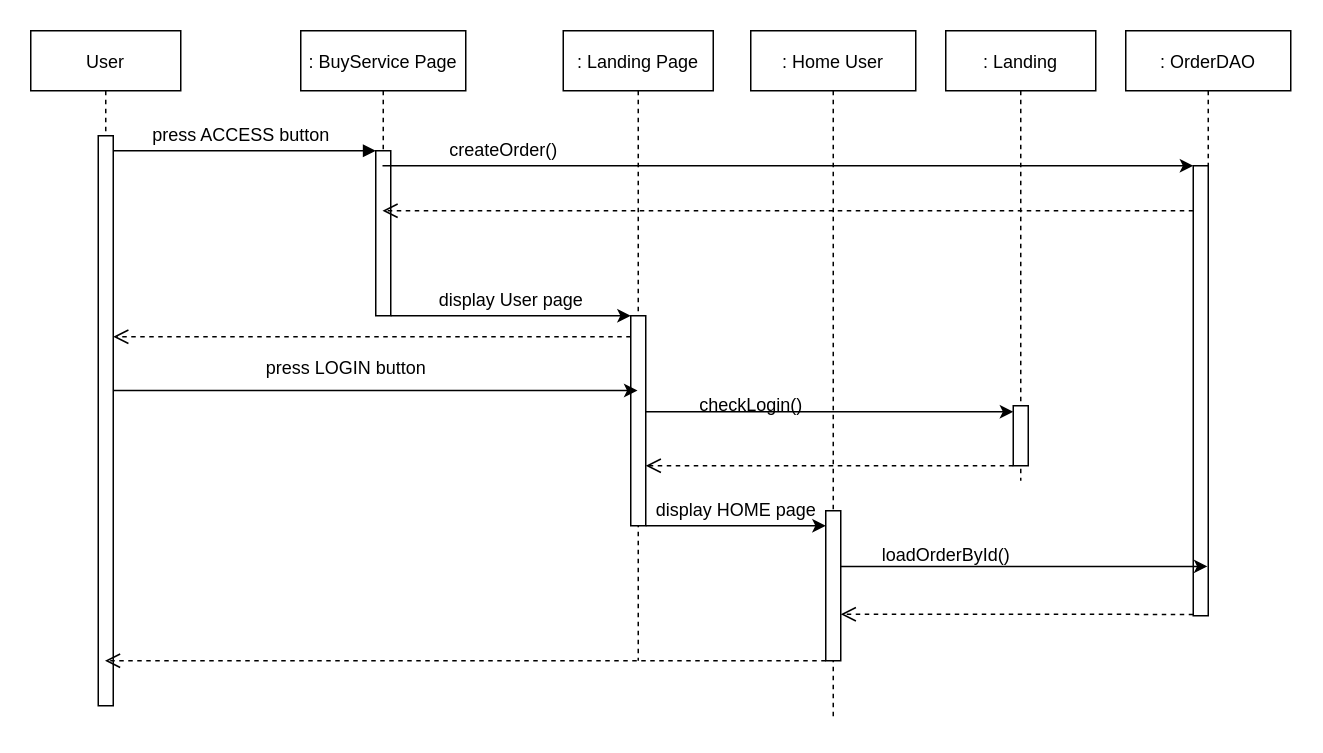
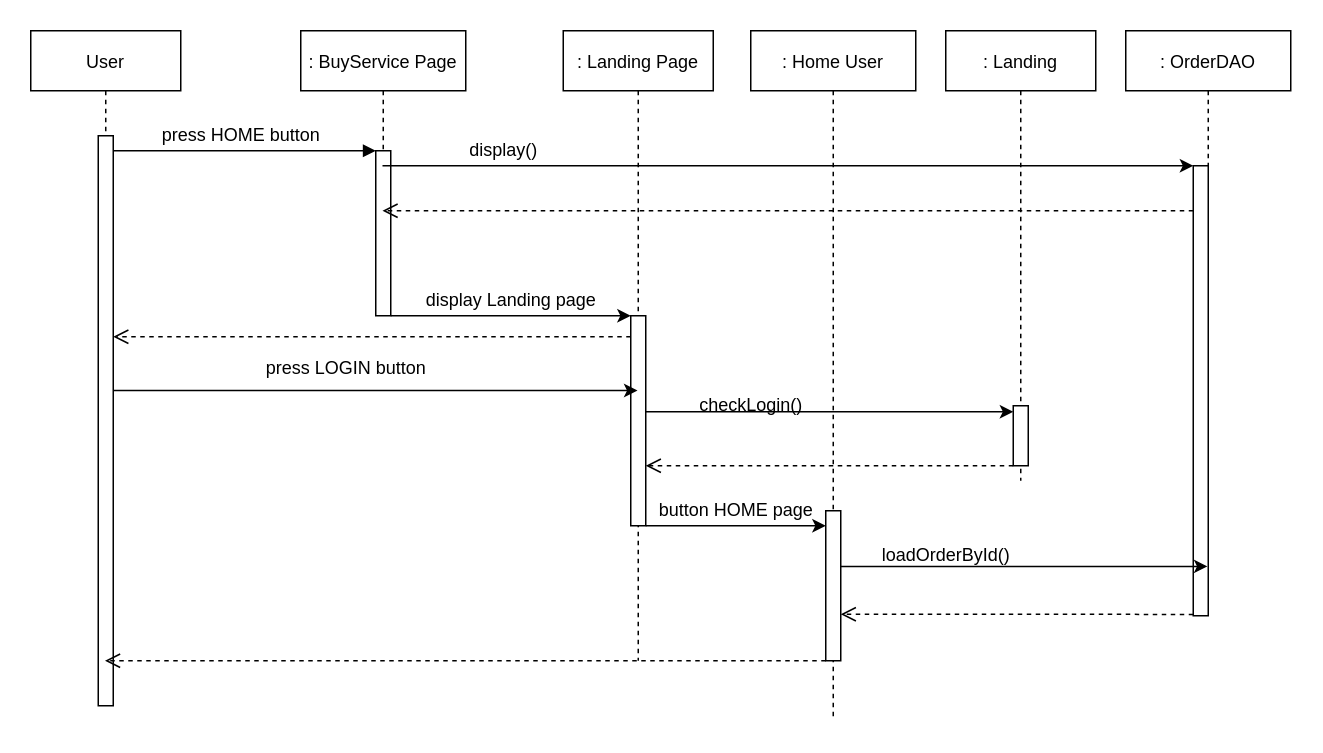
(242, 136) -> (242, 136)
(504, 151) -> (504, 151)
(512, 301) -> (512, 301)
(737, 511) -> (737, 511)
